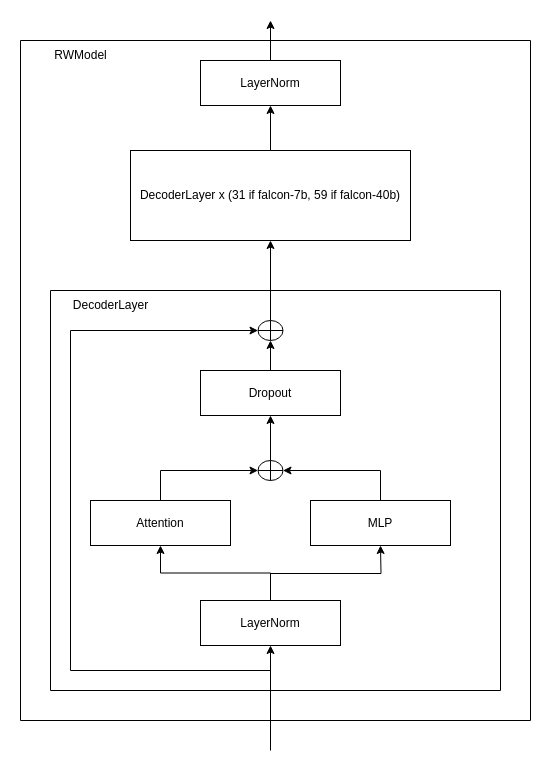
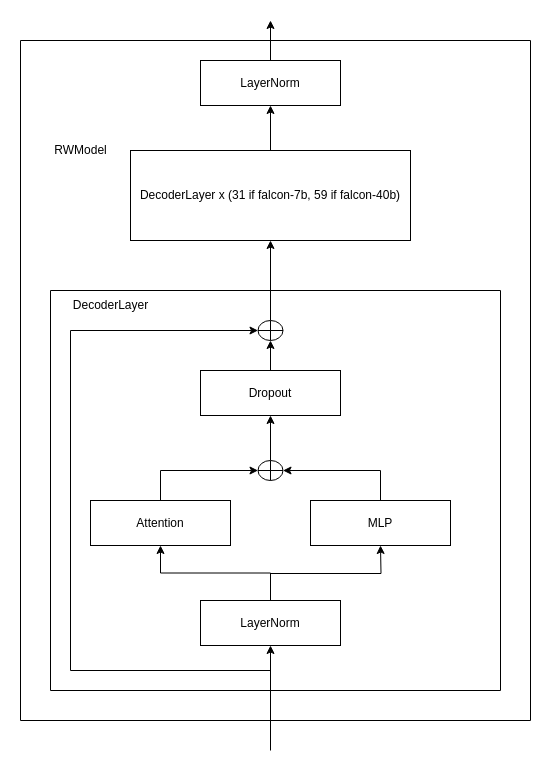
(81, 56) -> (81, 151)
